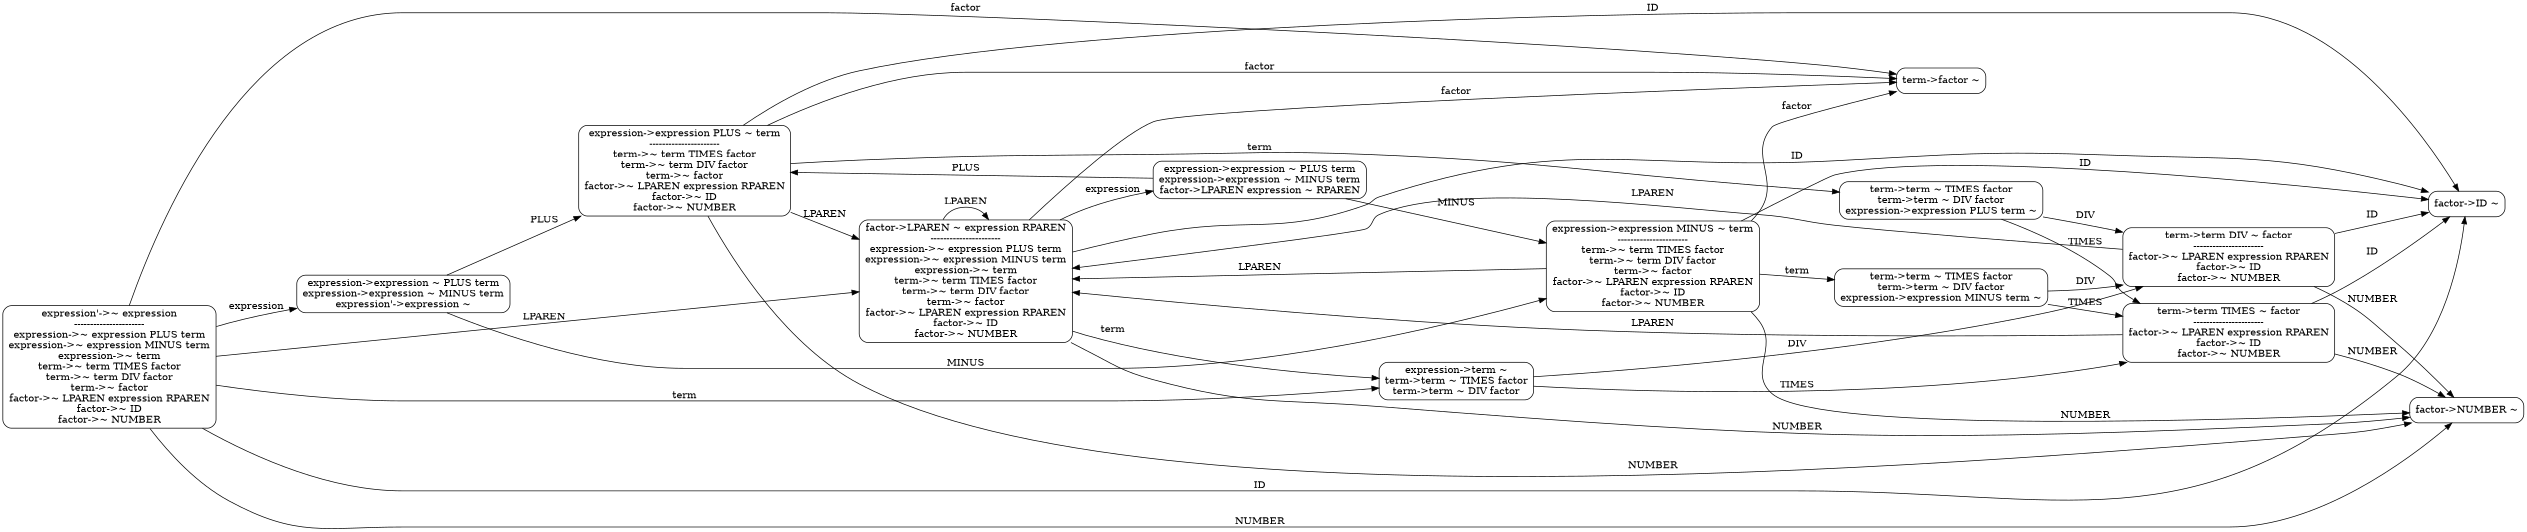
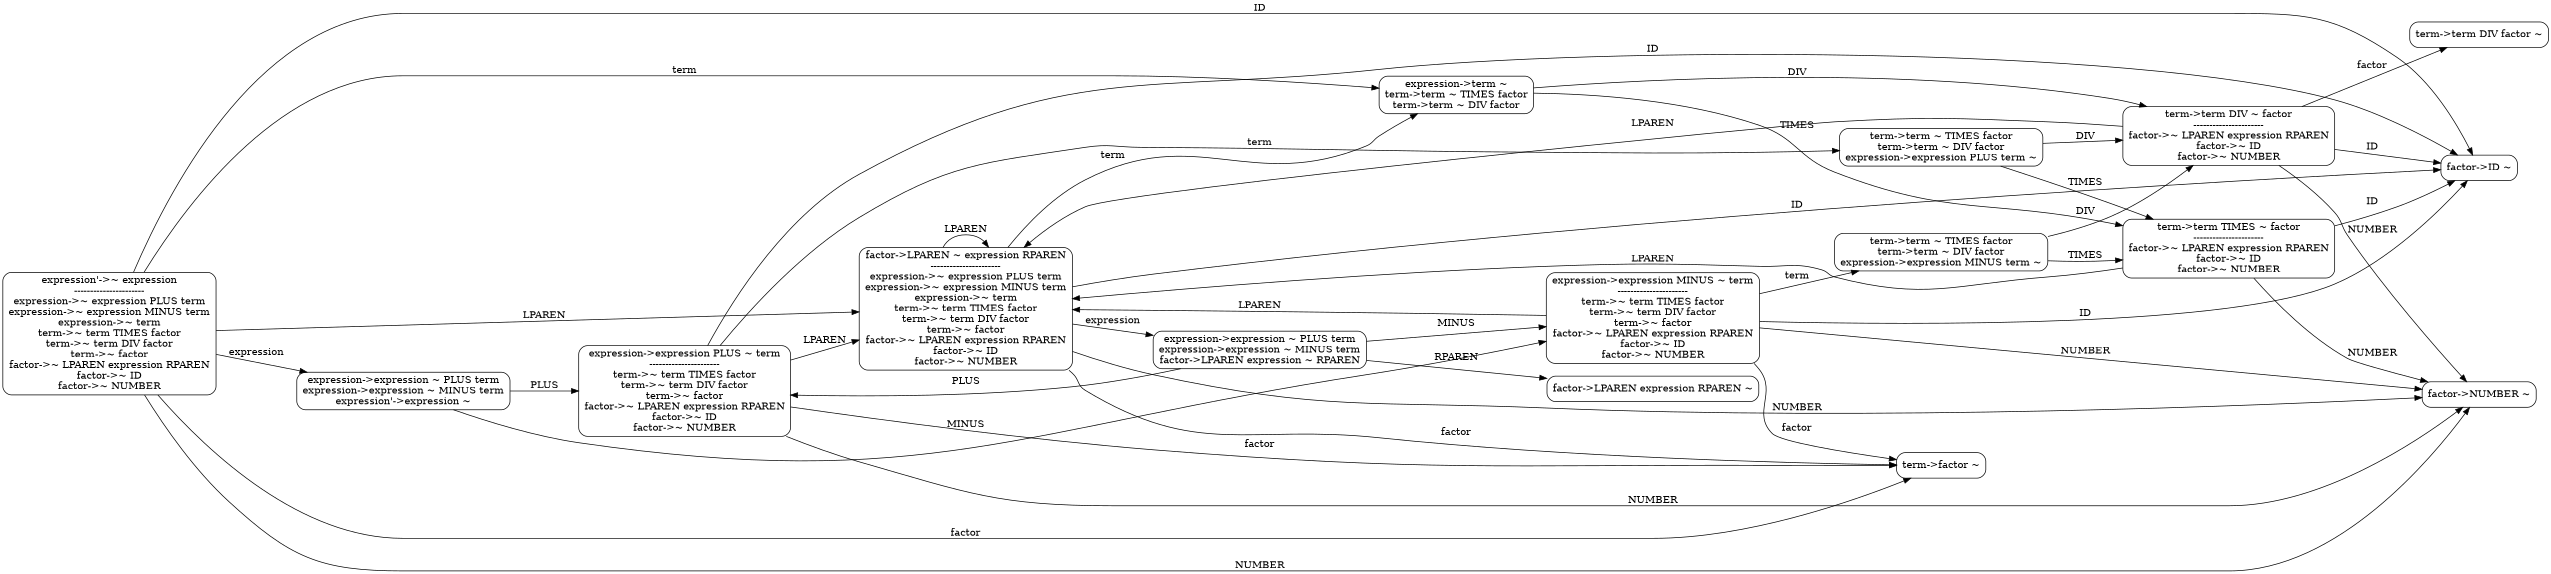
none -> (2479, 35)
none -> (1653, 389)
